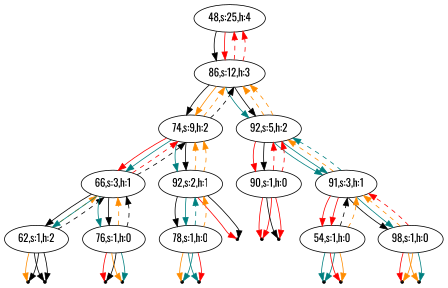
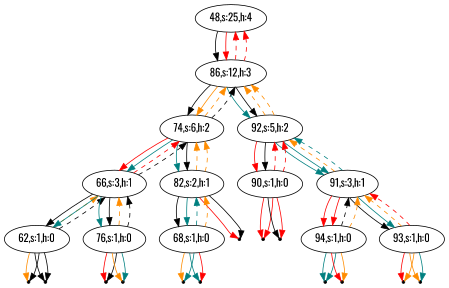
(191, 129) -> (192, 129)
(191, 184) -> (192, 184)
(36, 239) -> (37, 239)
(191, 239) -> (192, 239)
(332, 239) -> (334, 239)
(411, 239) -> (412, 239)
